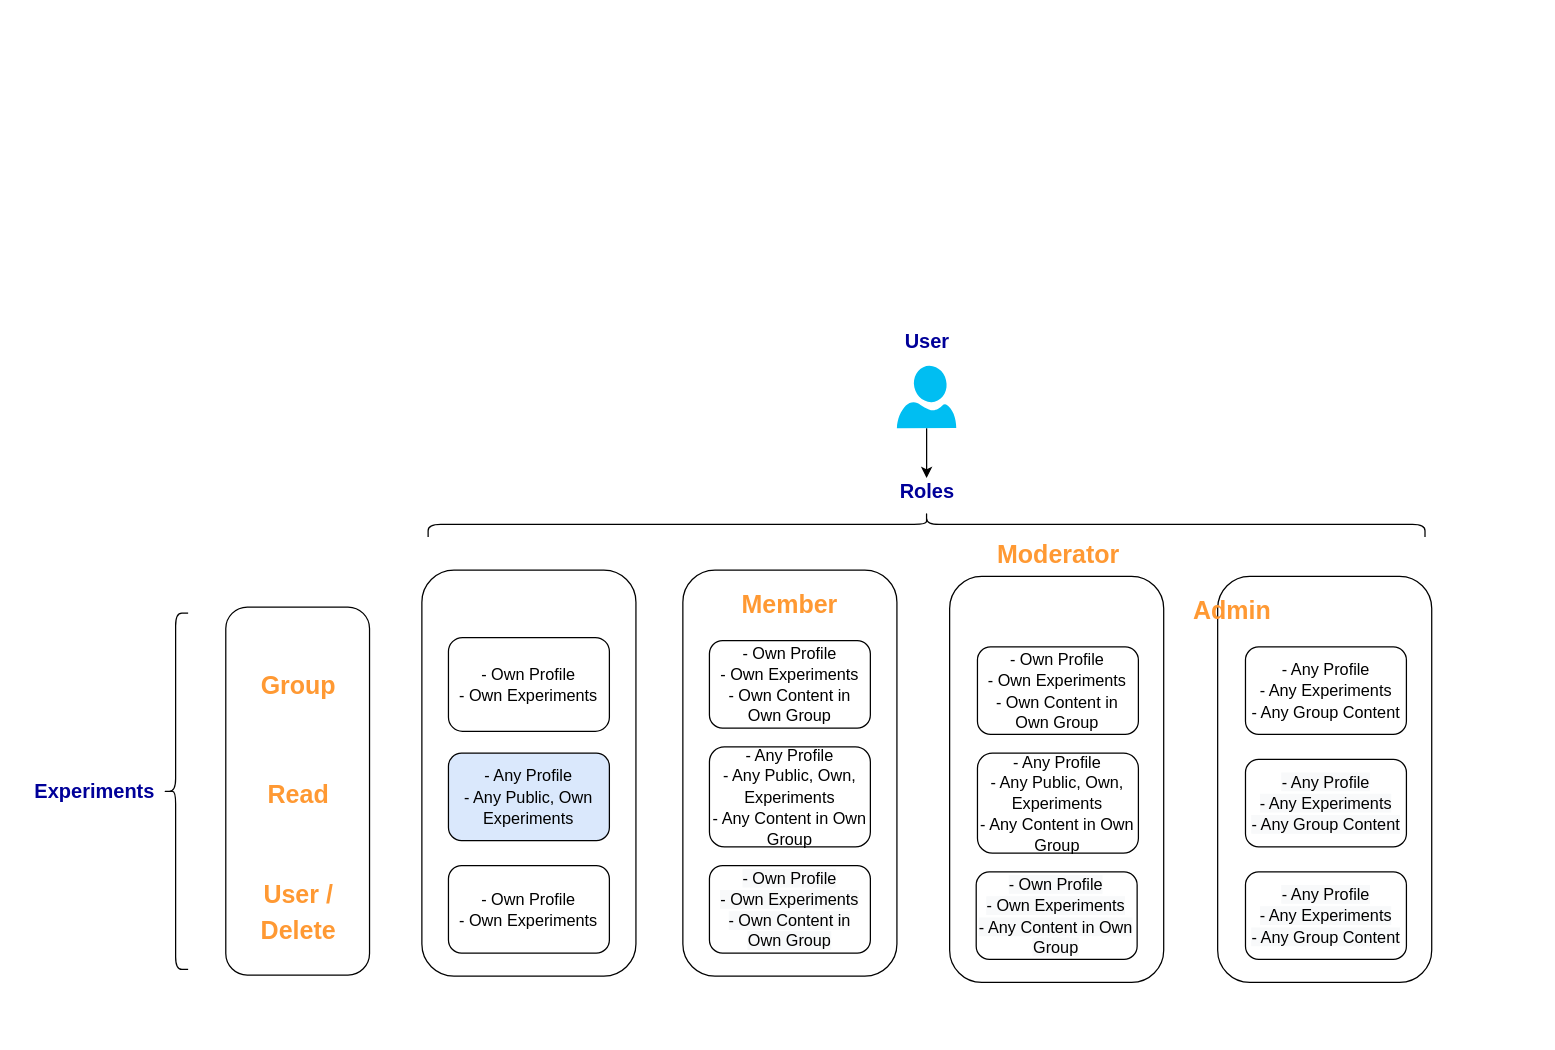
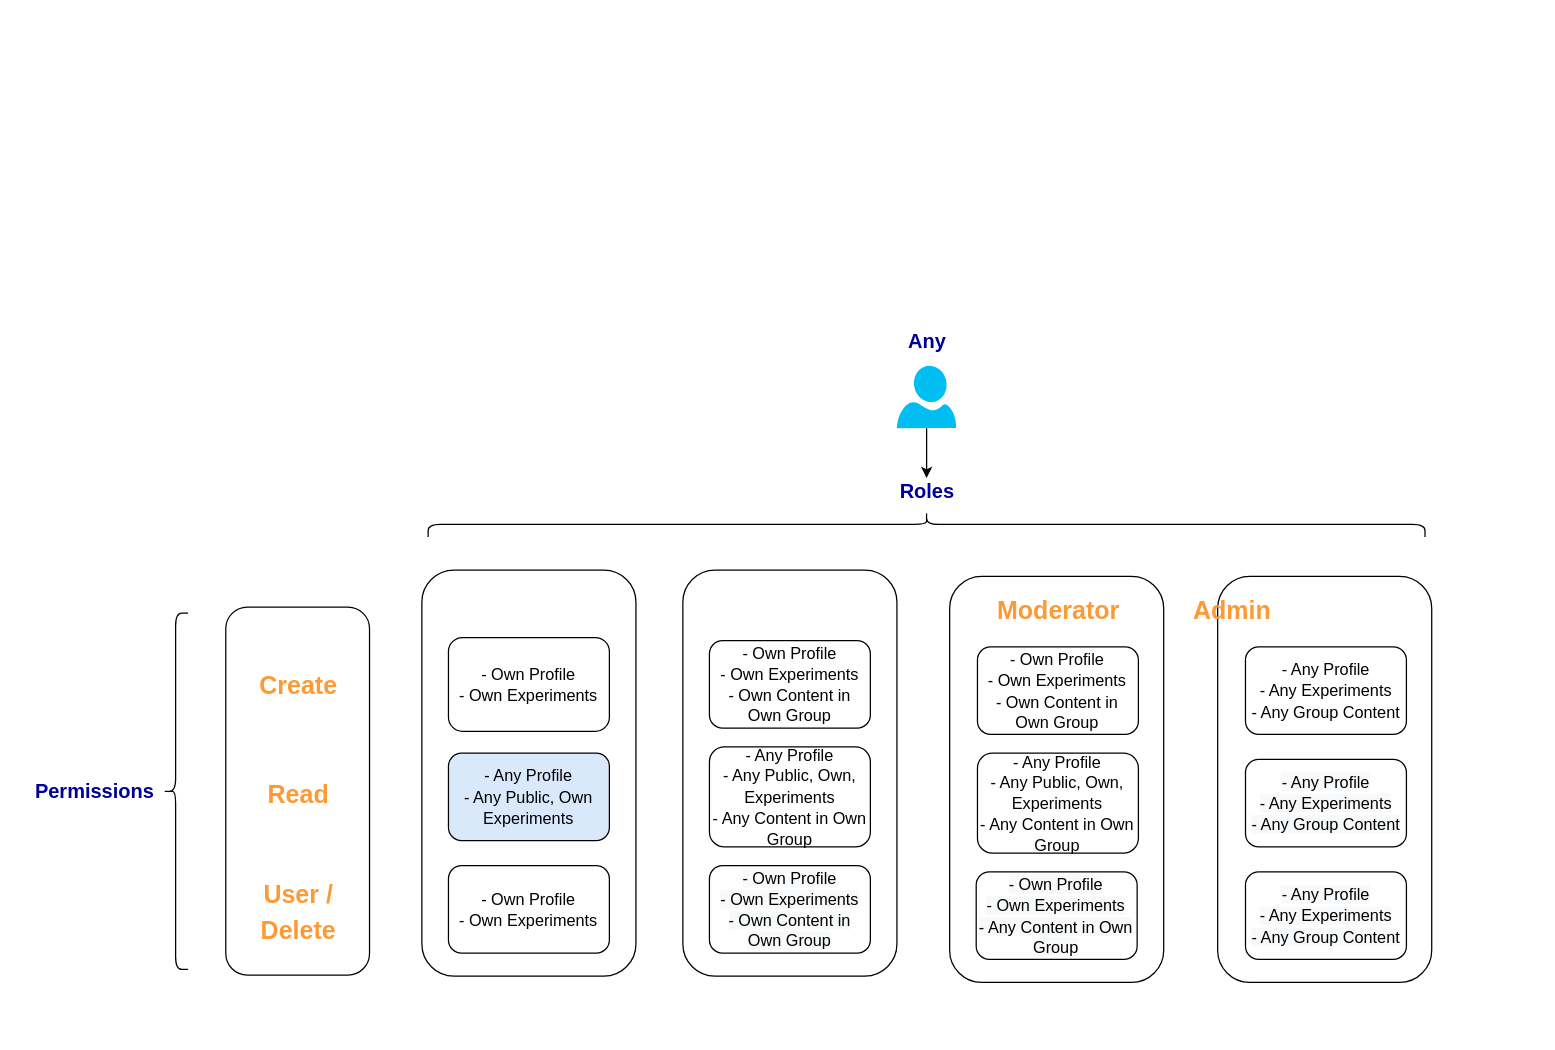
(928, 341) -> (928, 341)
(1058, 553) -> (1058, 609)
(790, 603) -> none
(299, 684) -> (299, 684)
(95, 791) -> (95, 791)
